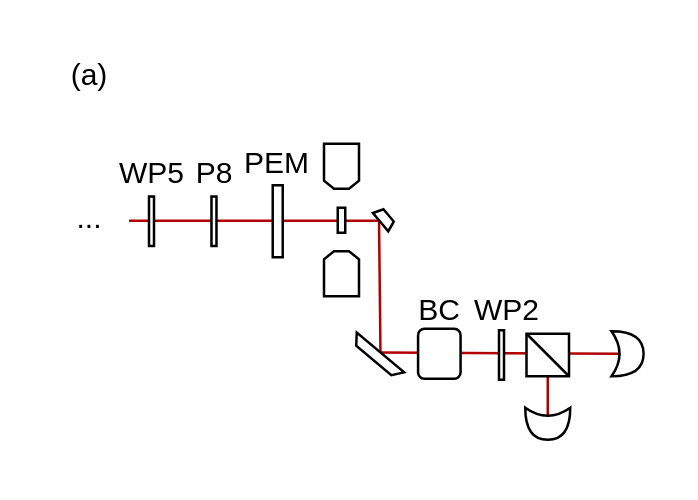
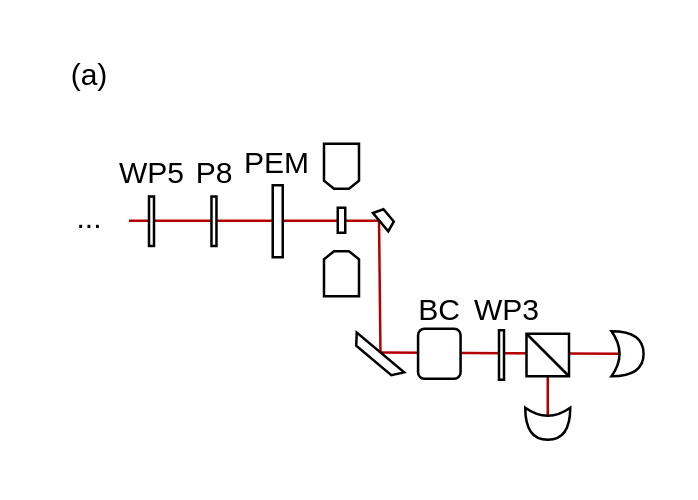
(508, 311) -> (508, 311)
